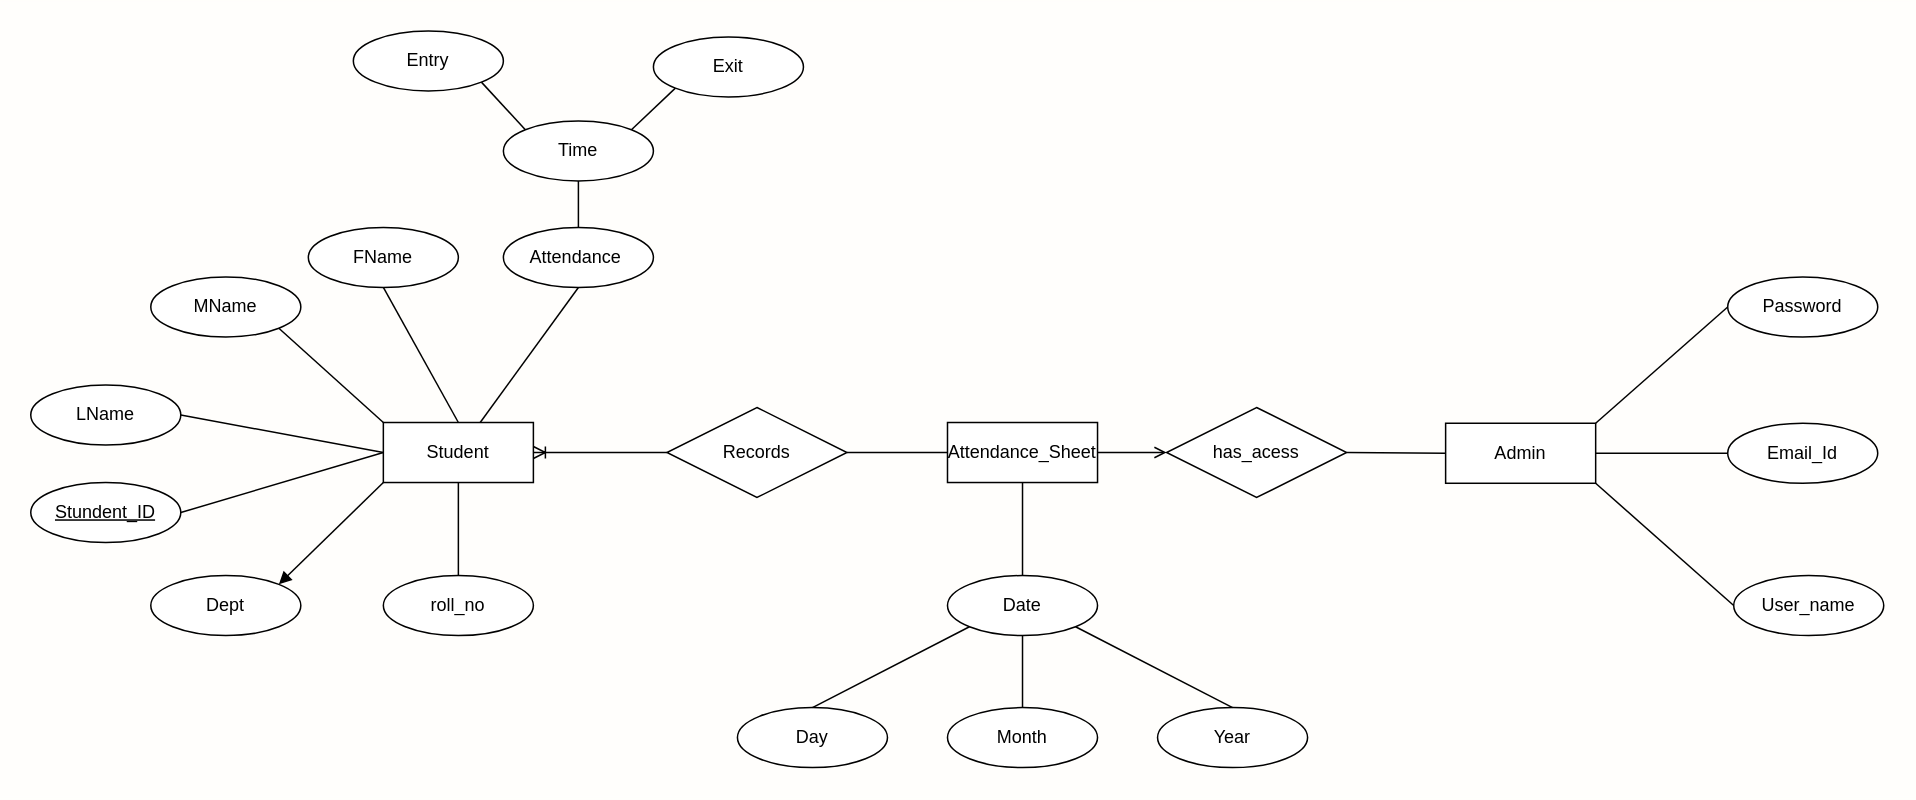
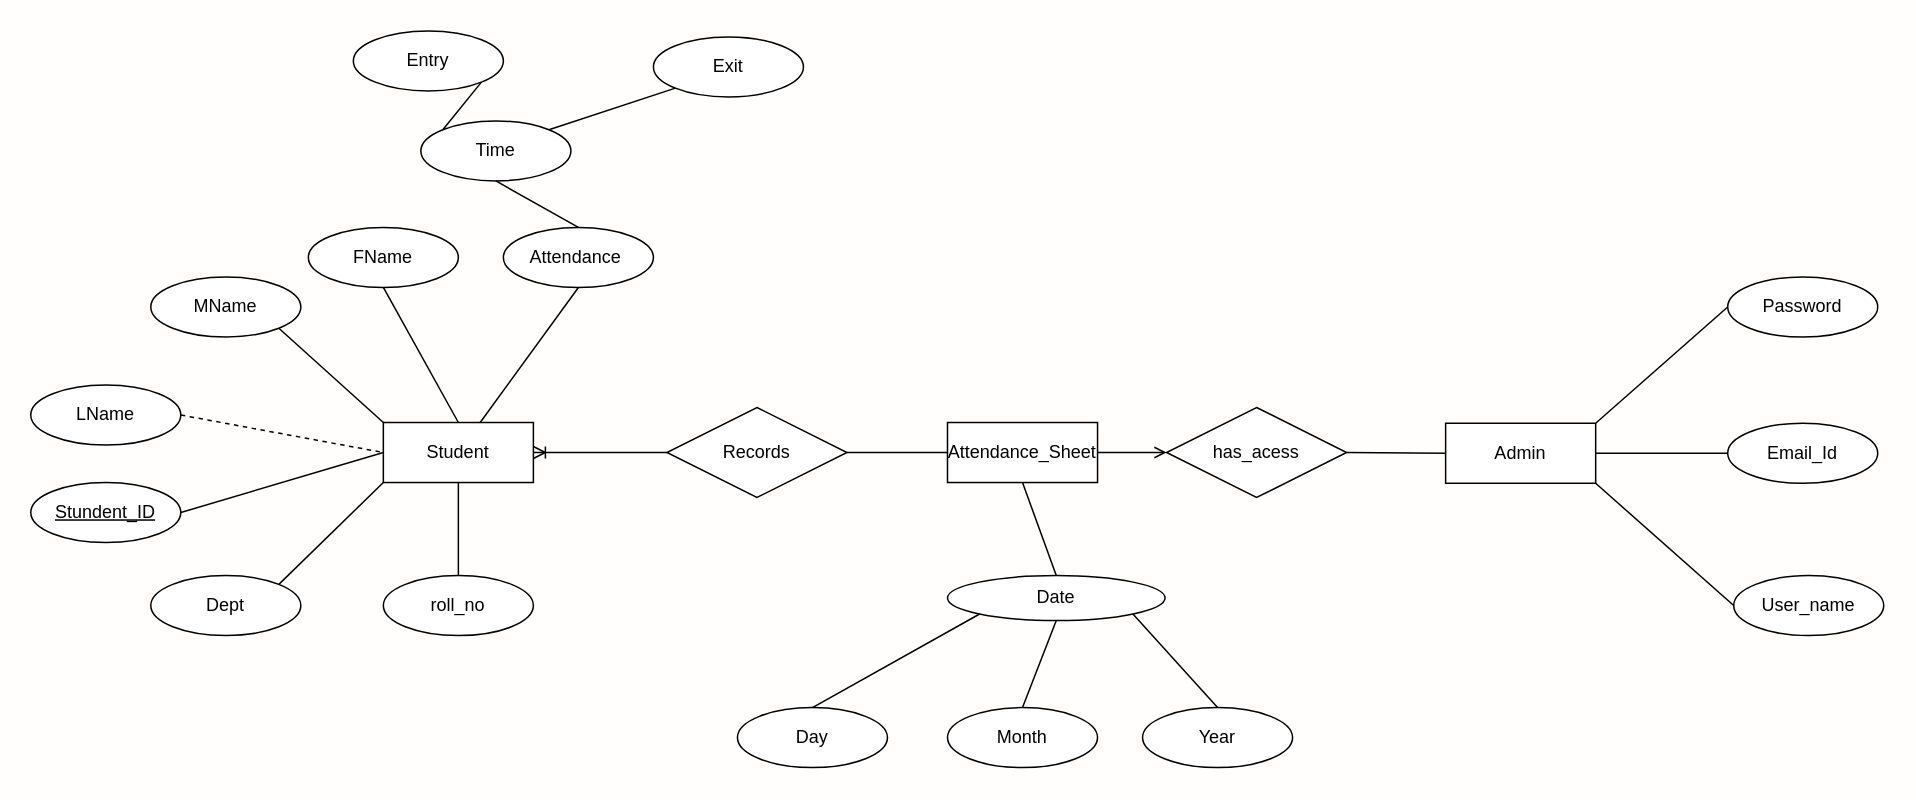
(578, 151) -> (496, 151)
(282, 434) -> (282, 434)
(288, 575) -> (285, 578)
(1022, 605) -> (1056, 598)
(1232, 737) -> (1217, 737)
